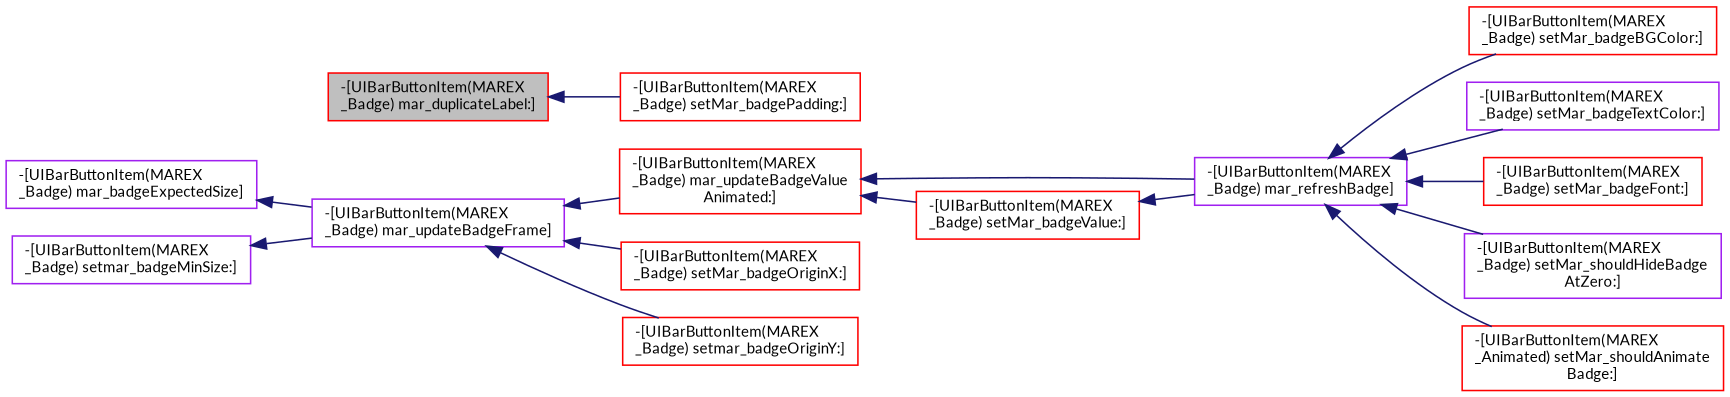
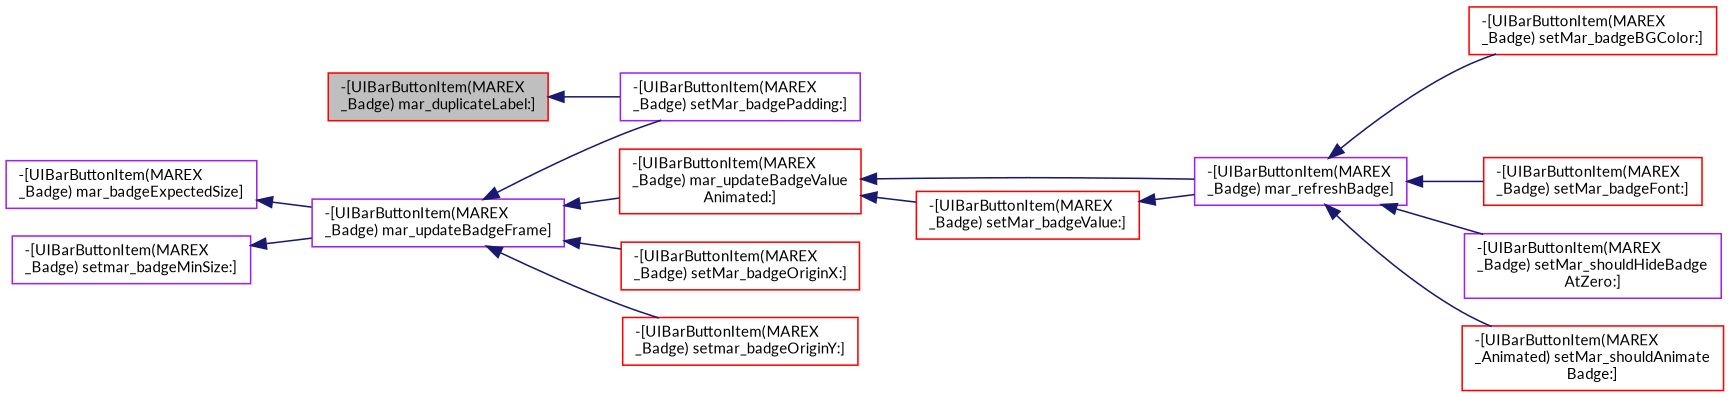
(740, 97) -> (740, 97)
(1593, 106) -> none
none -> (578, 153)
